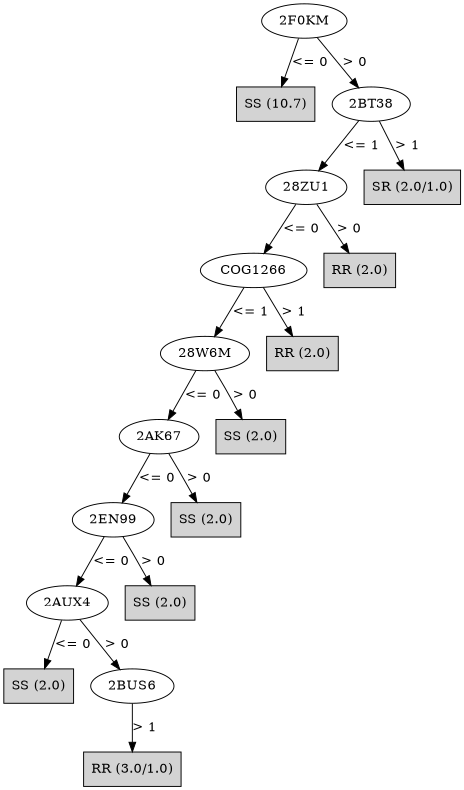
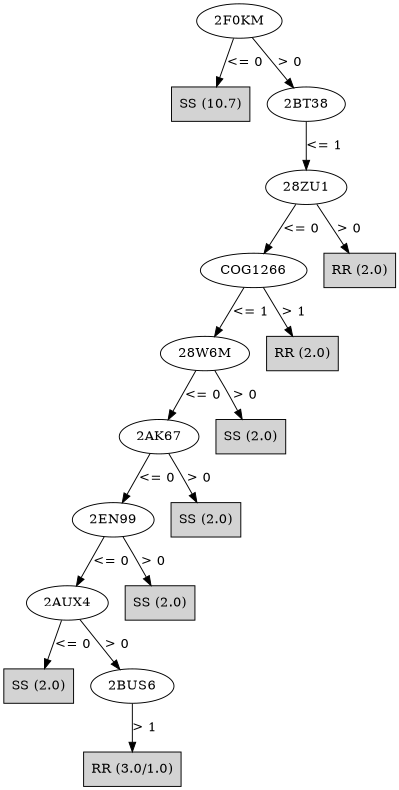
(412, 187) -> none
